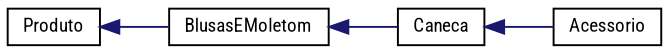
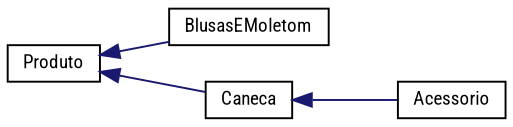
(373, 27) -> (163, 84)
